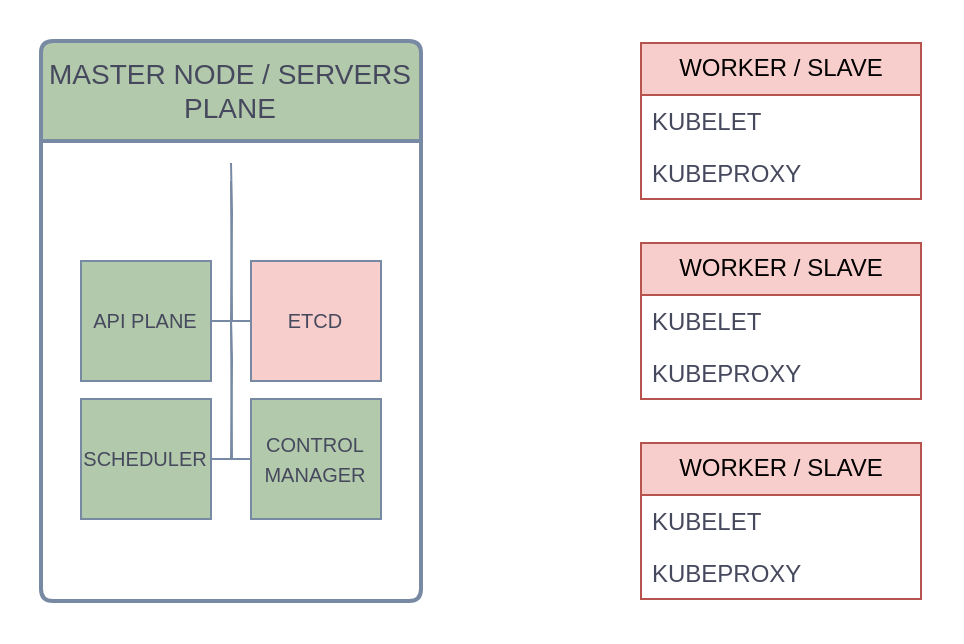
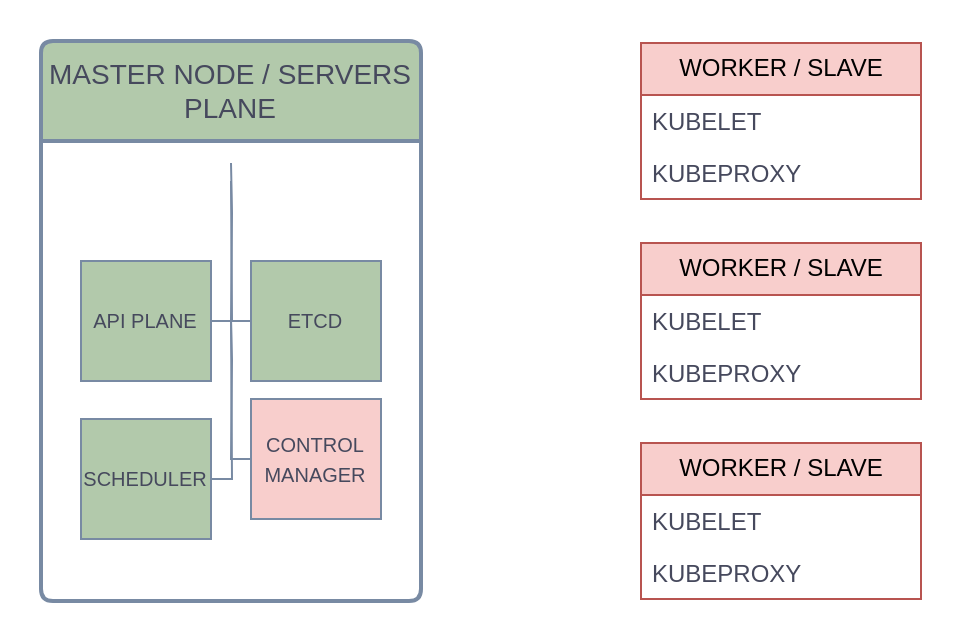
(316, 321) -> (316, 321)
(146, 459) -> (146, 479)
(316, 459) -> (316, 459)
